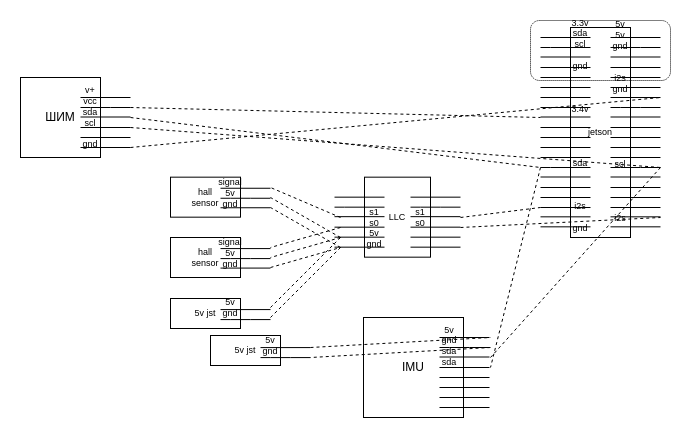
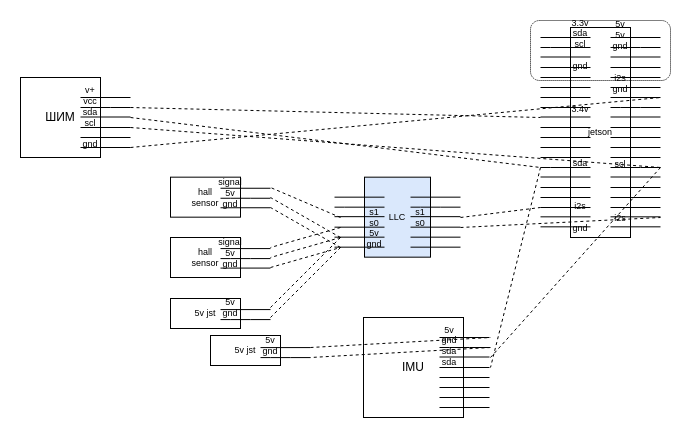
(398, 217) -> (398, 217)
